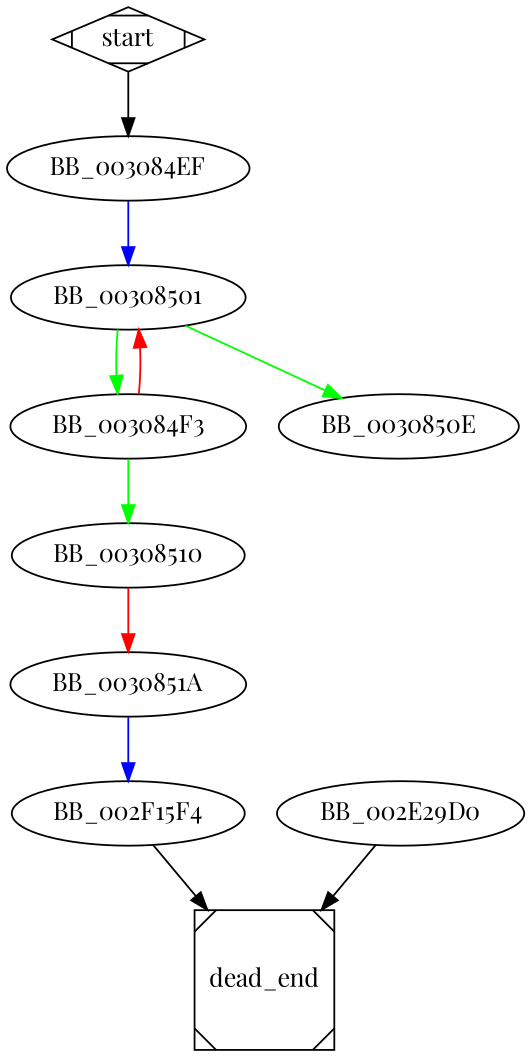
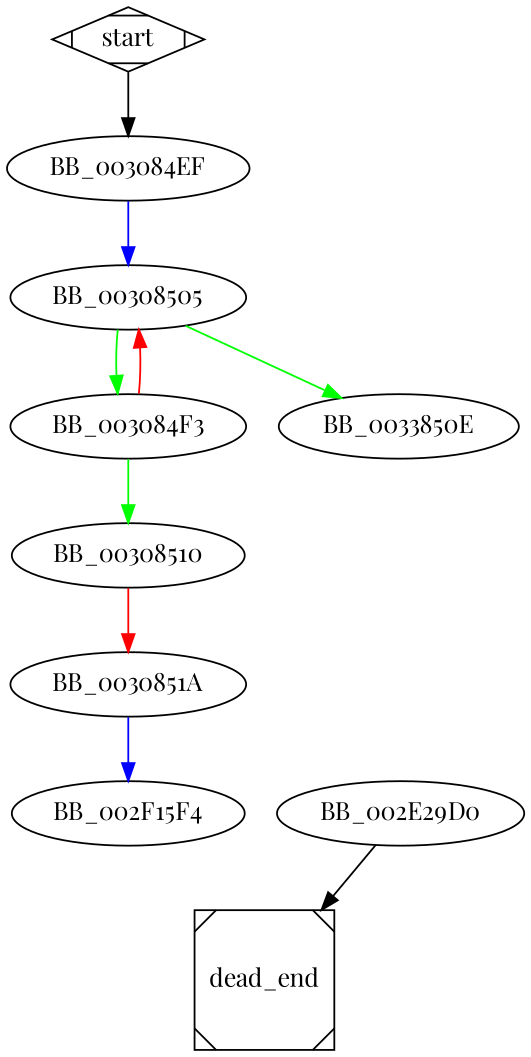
(128, 297) -> (128, 297)
(399, 426) -> (399, 426)
(175, 871) -> none
